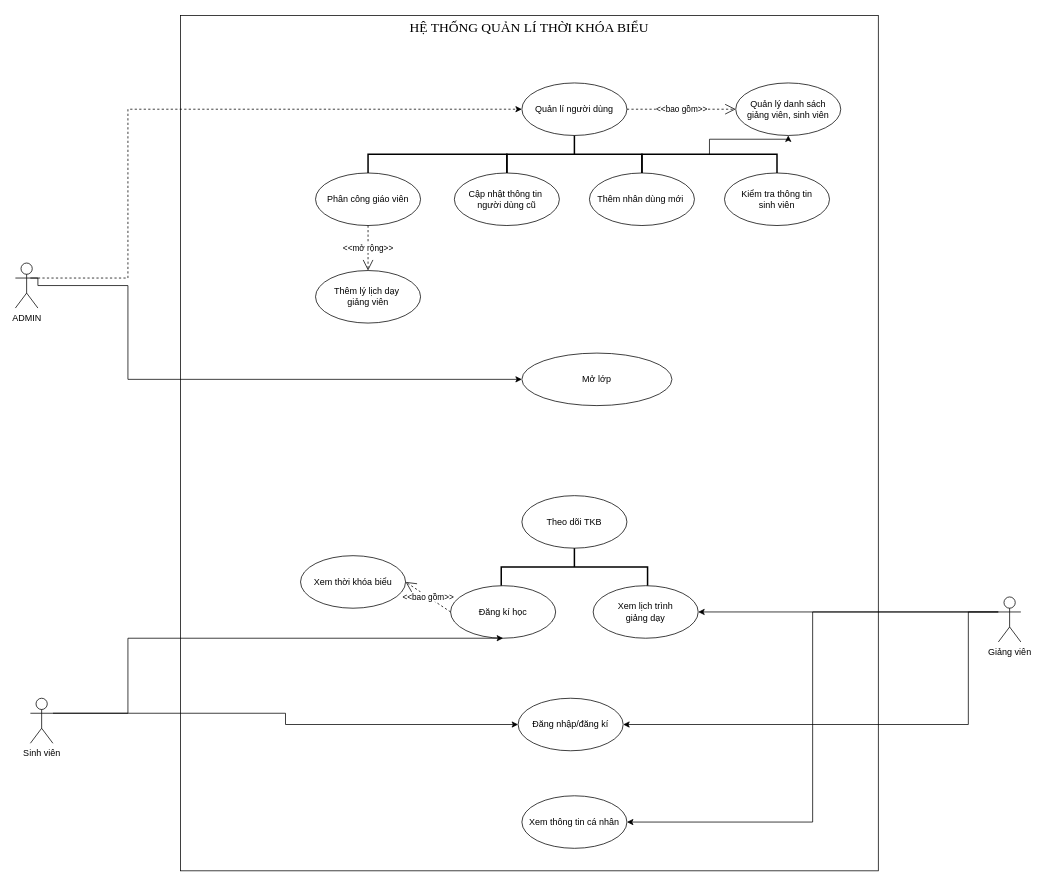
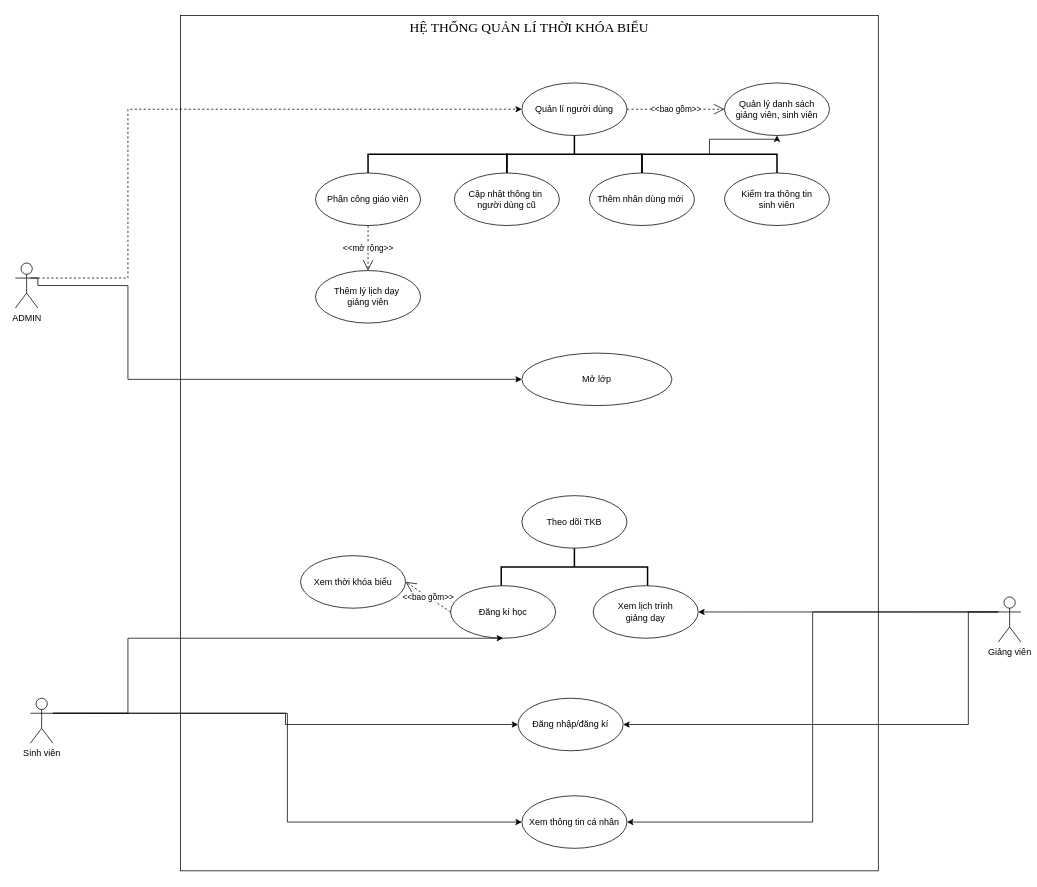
(788, 109) -> (777, 109)
none -> (287, 768)
